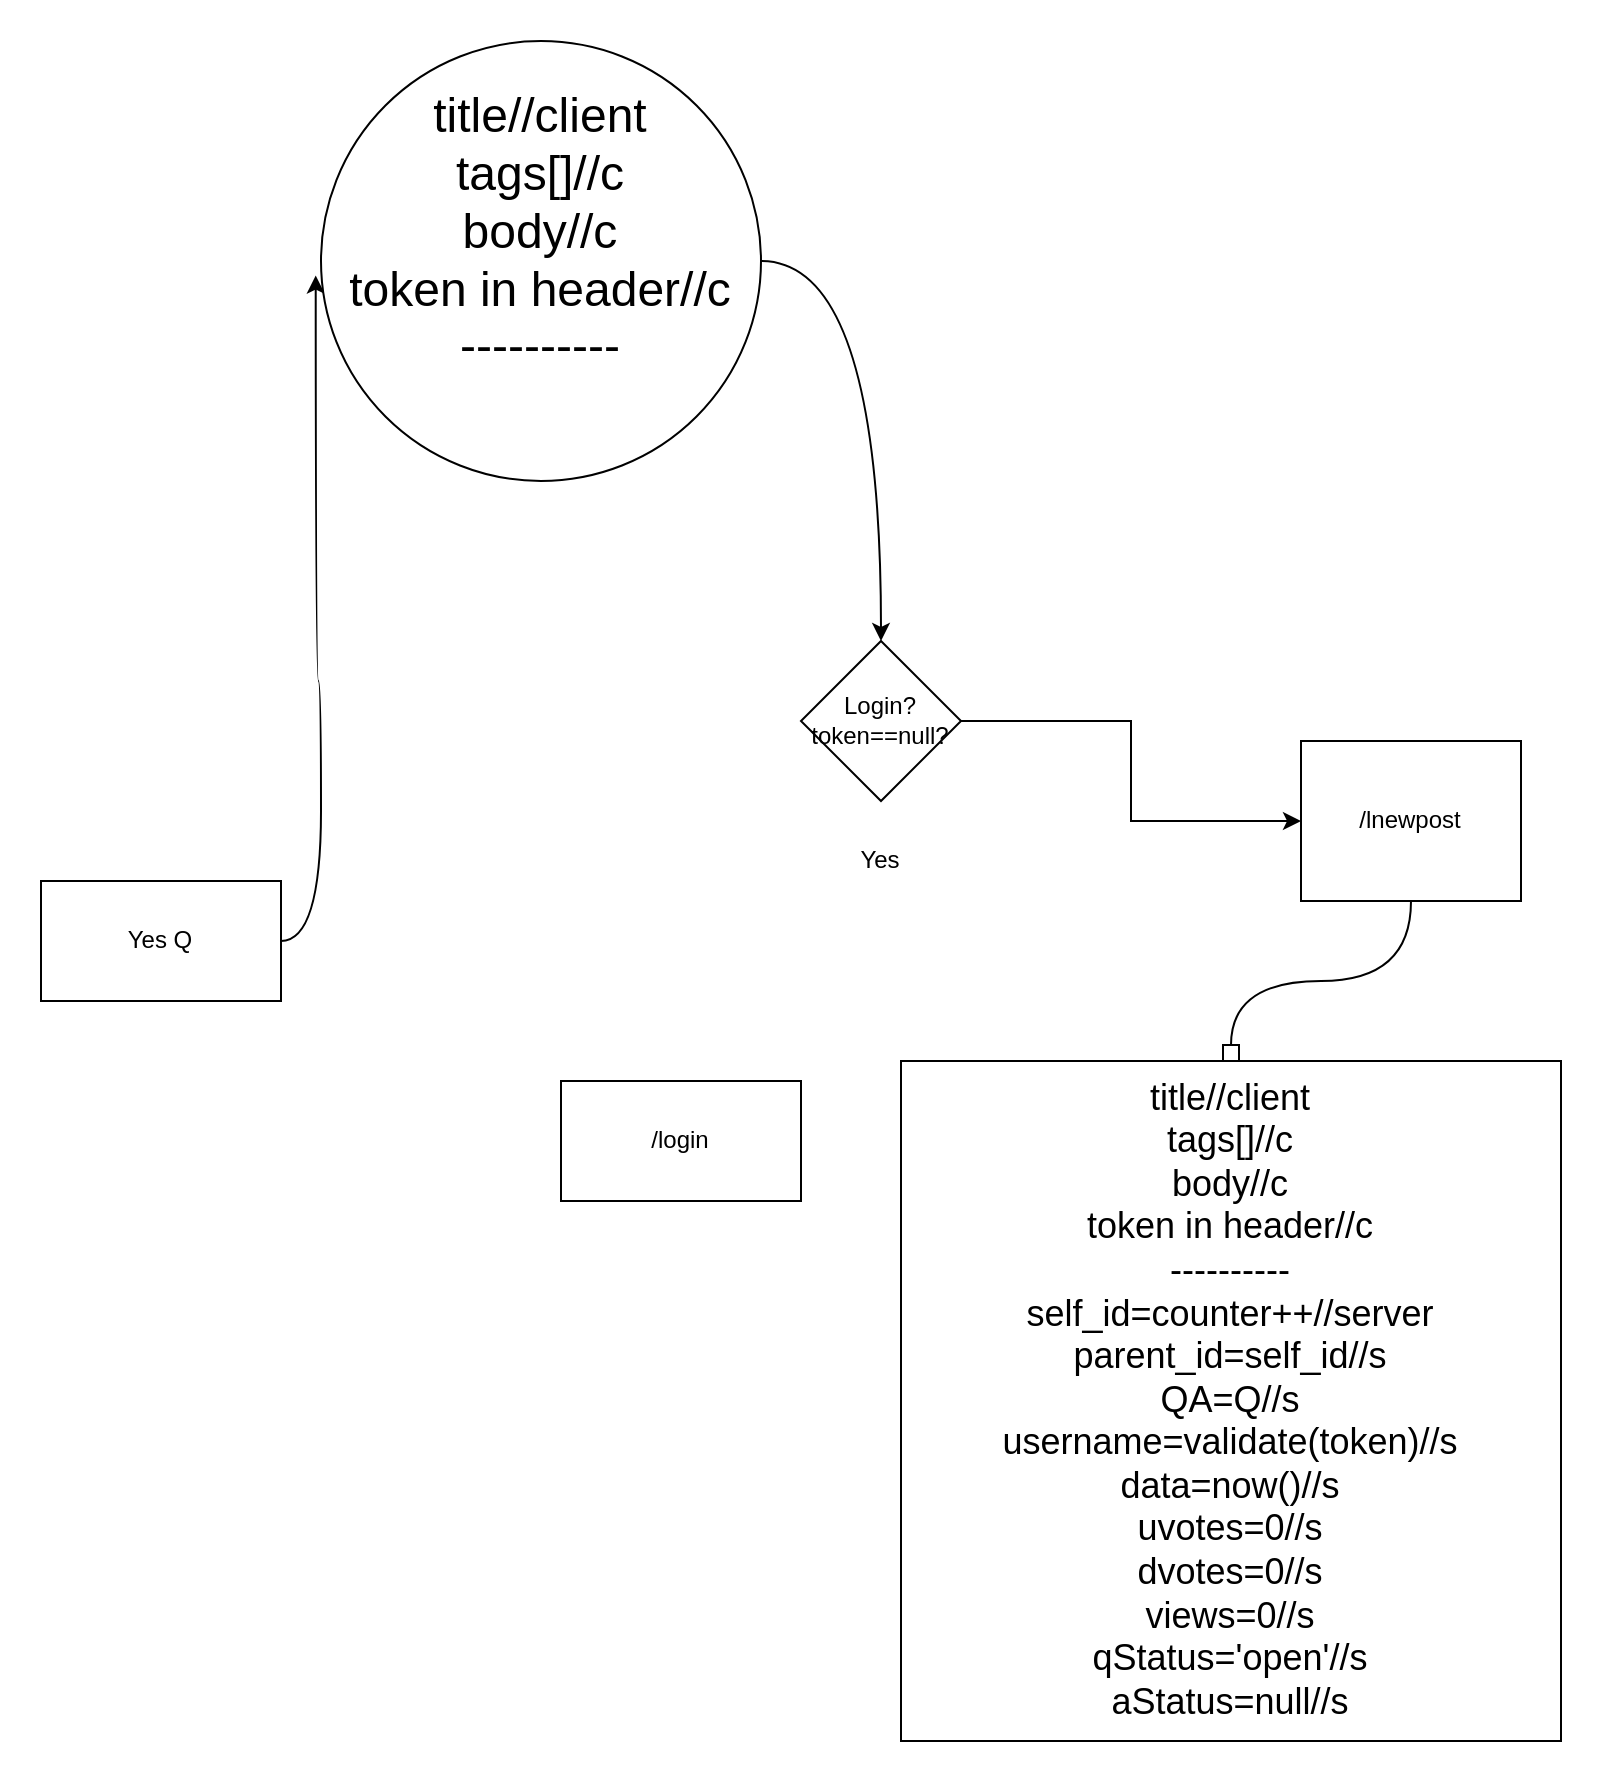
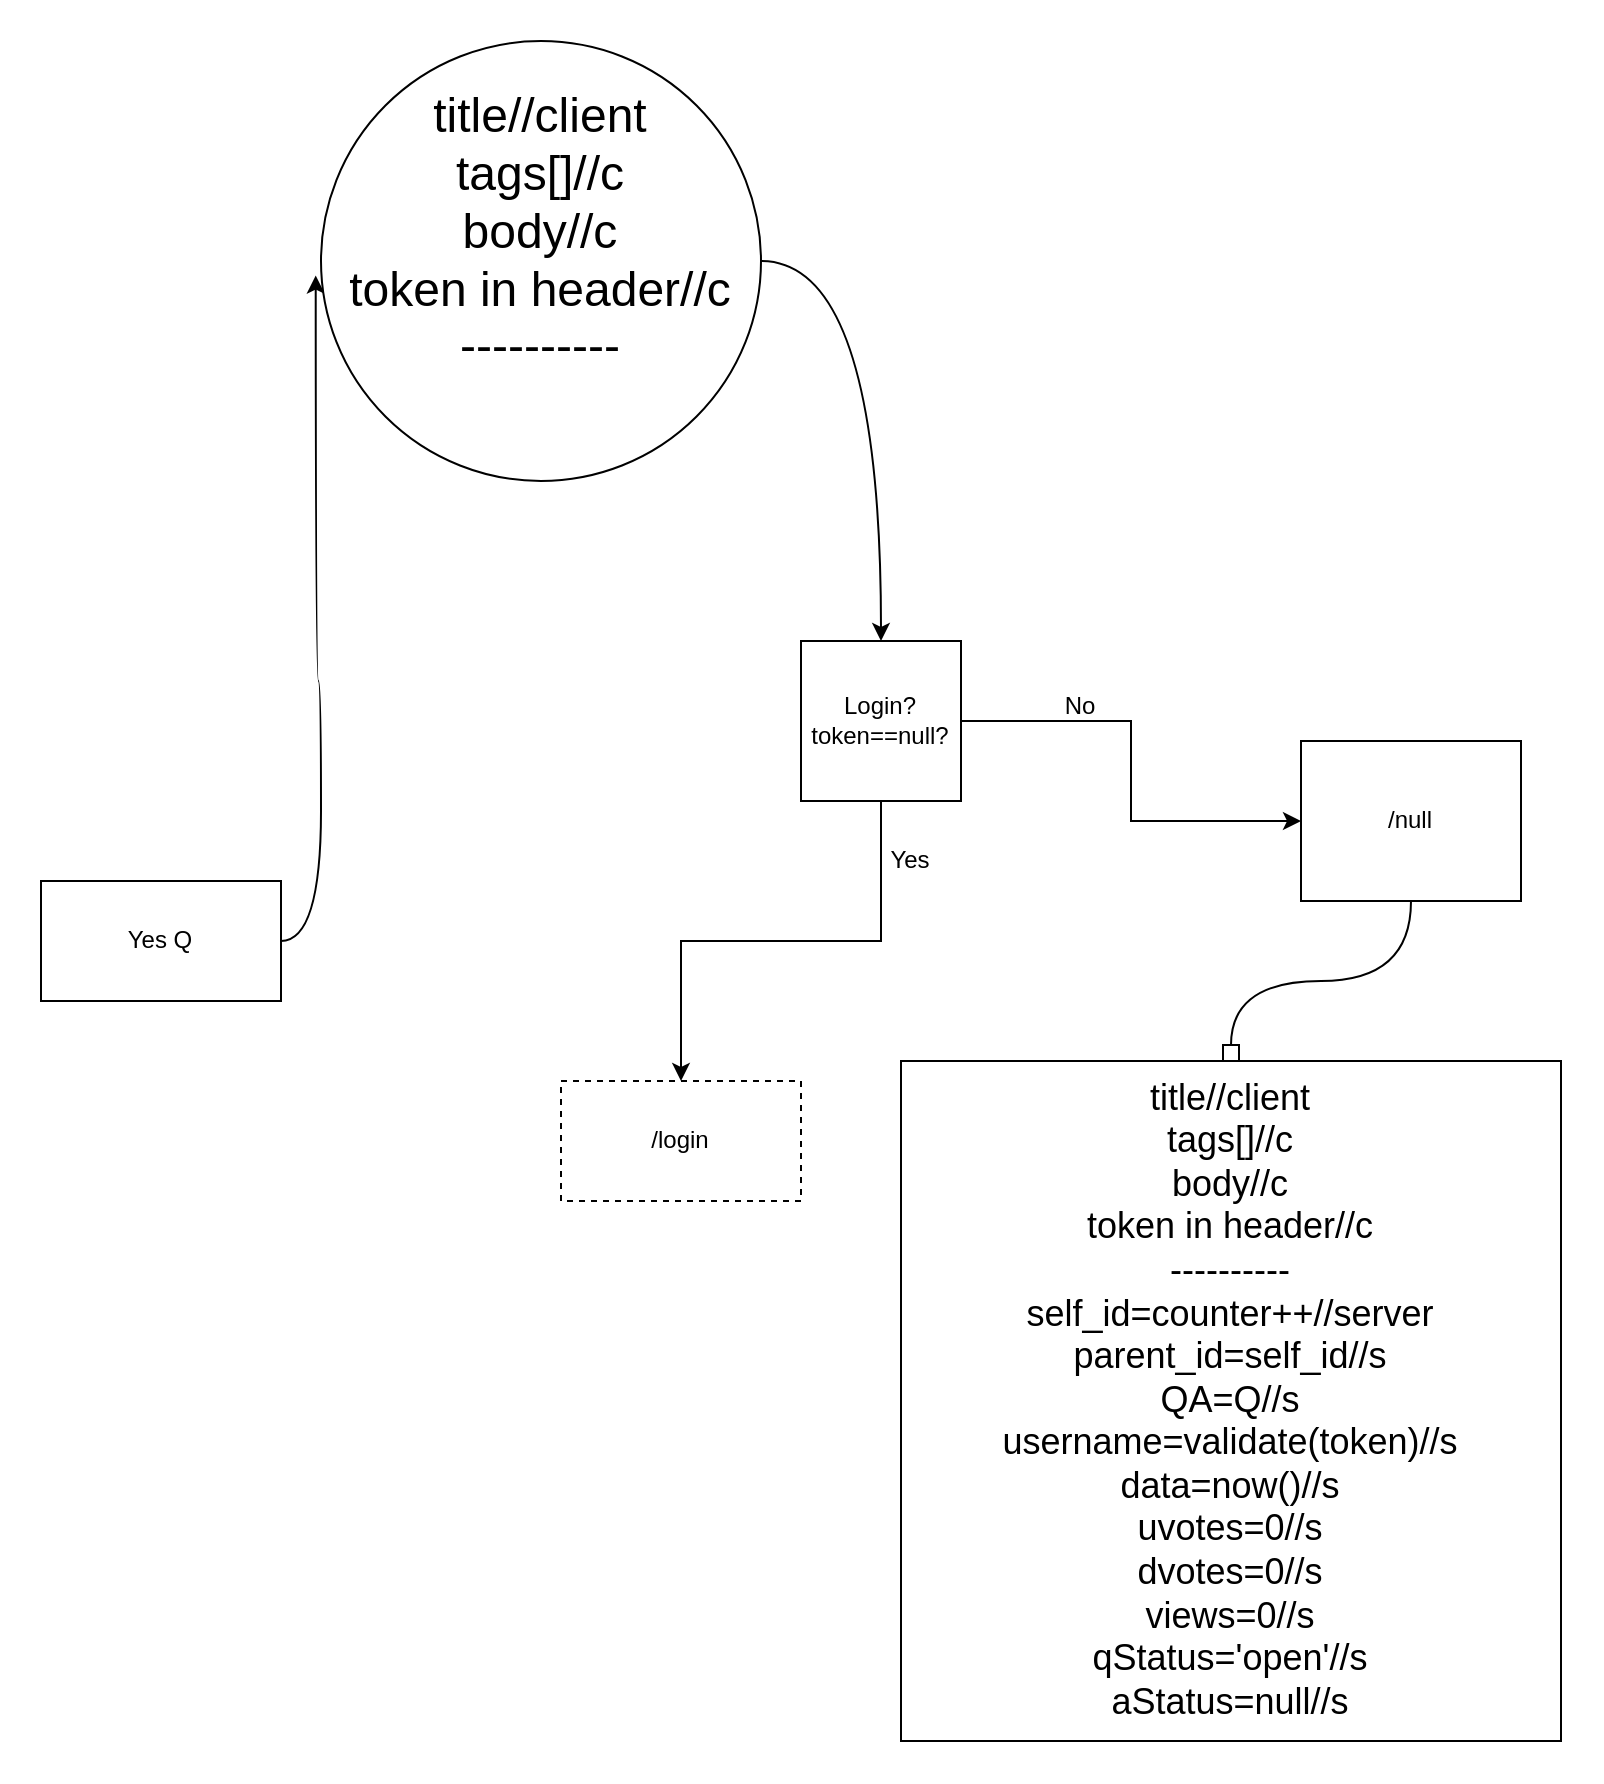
none -> (1081, 707)
(881, 721) -> (881, 721)
(1411, 821) -> (1411, 821)
(881, 861) -> (911, 861)
none -> (788, 941)
(681, 1141) -> (681, 1141)
